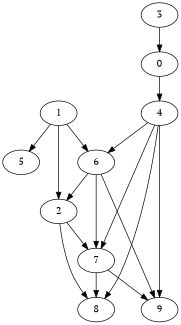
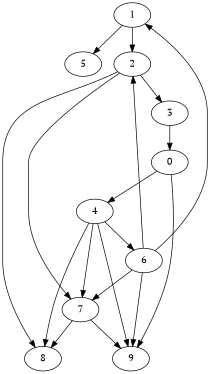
none -> (149, 86)
(75, 135) -> (207, 138)
none -> (171, 261)
